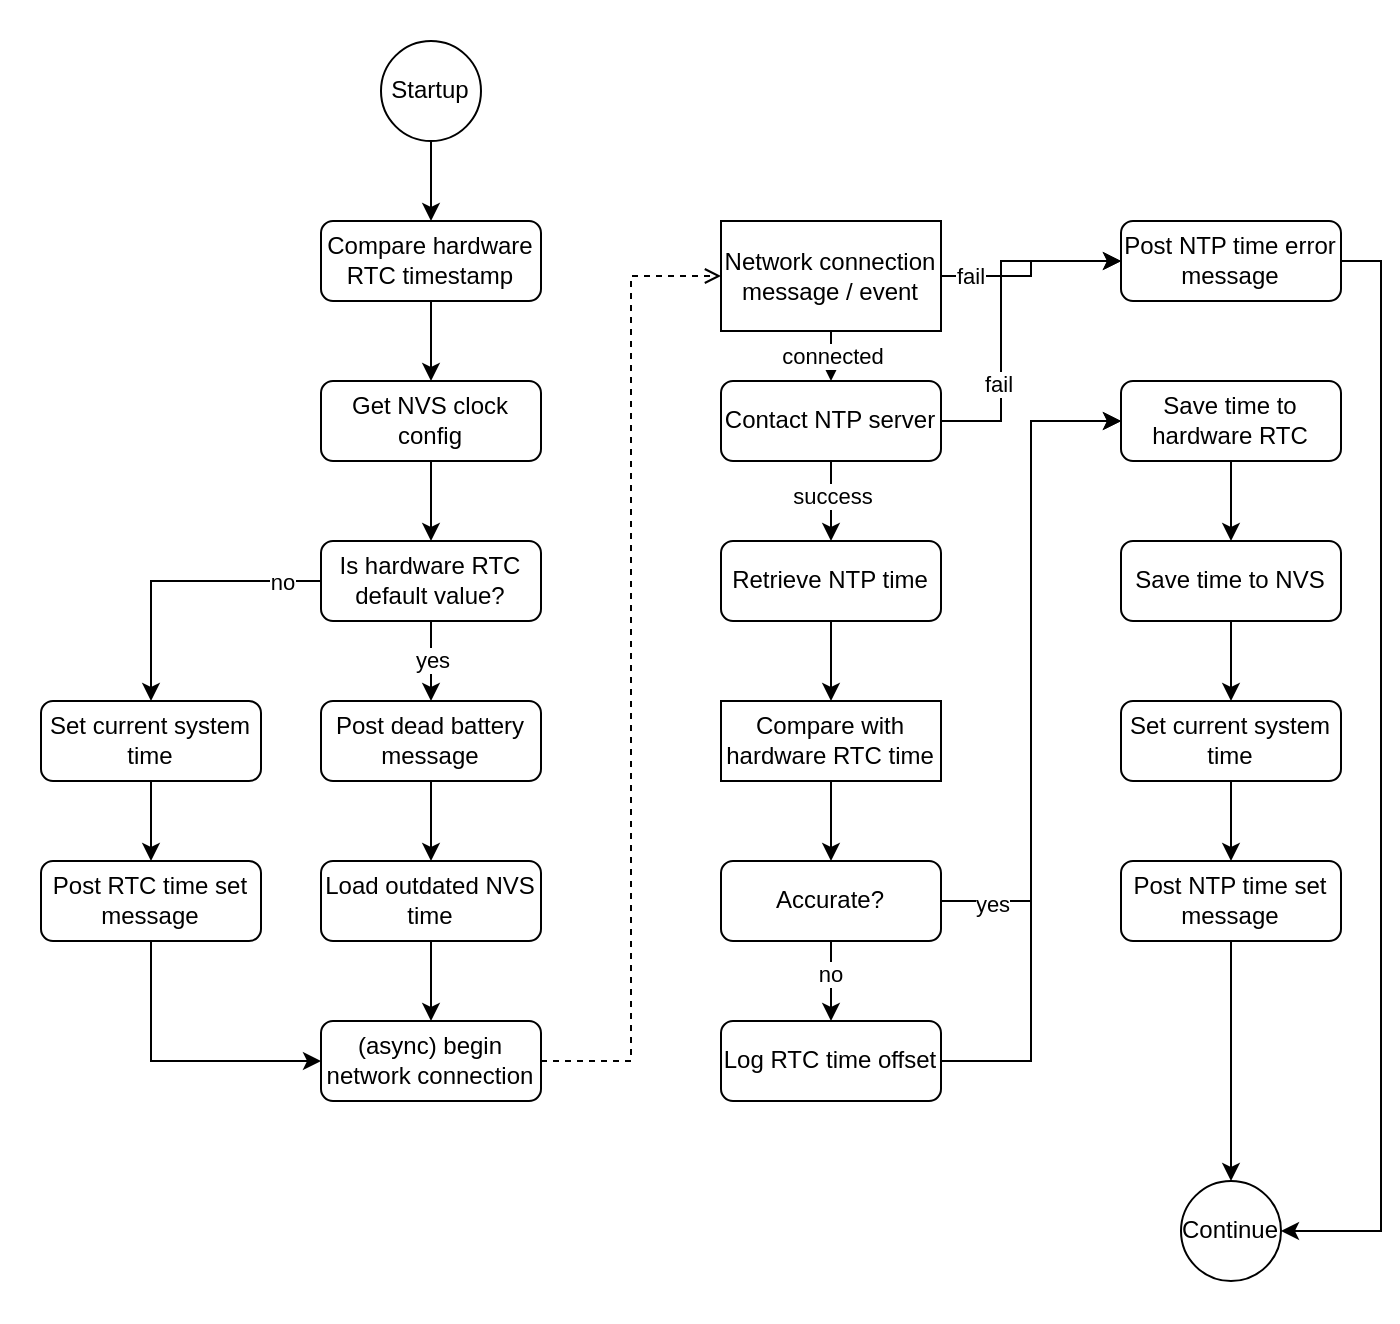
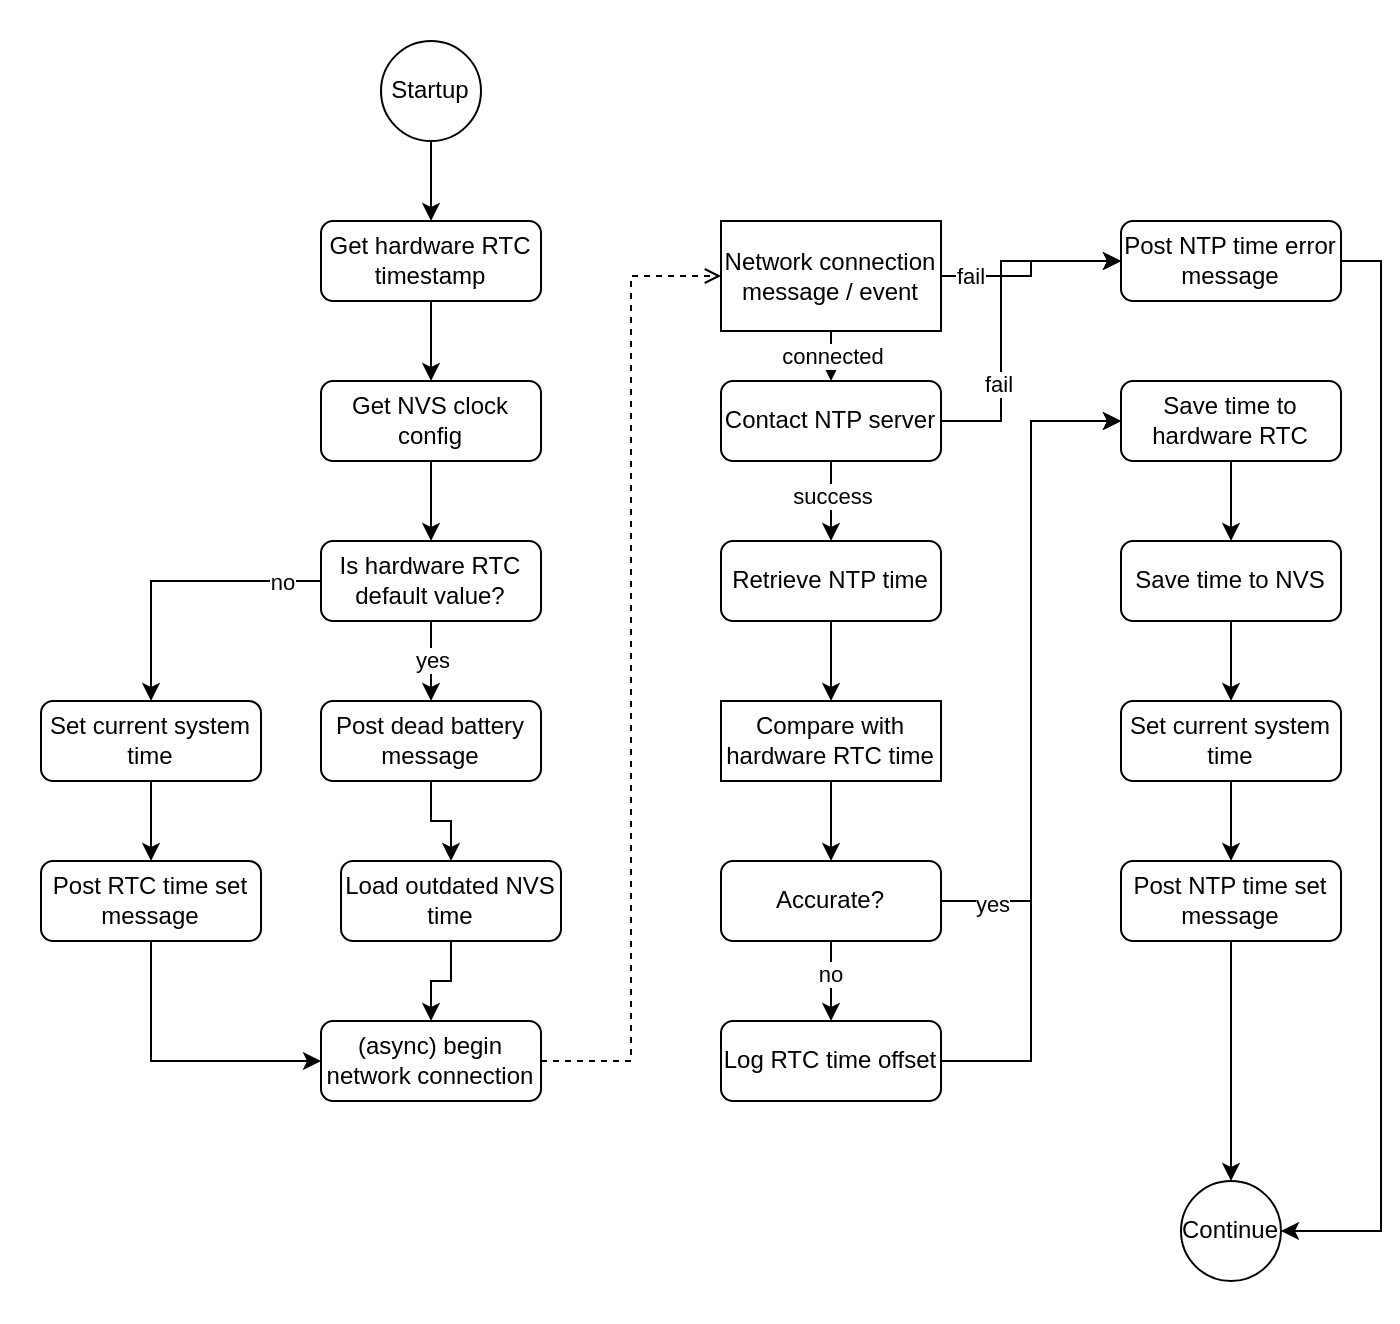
(431, 261) -> (431, 261)
(431, 901) -> (451, 901)
